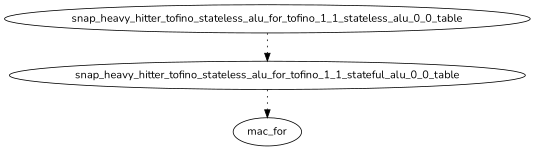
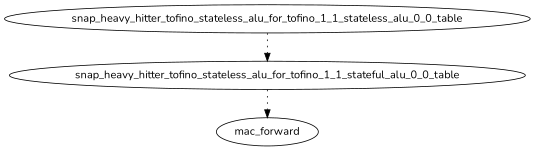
(267, 132) -> (267, 132)
